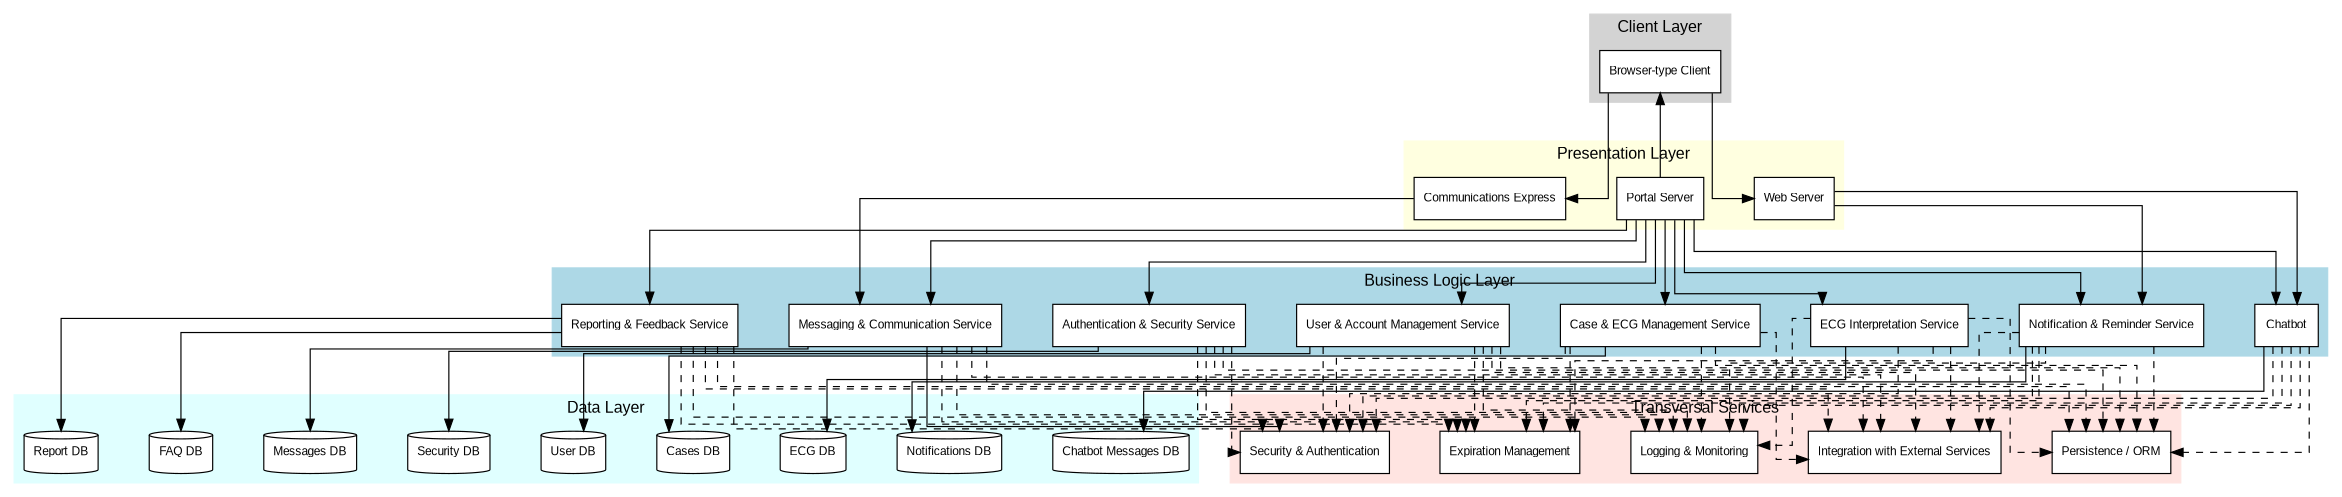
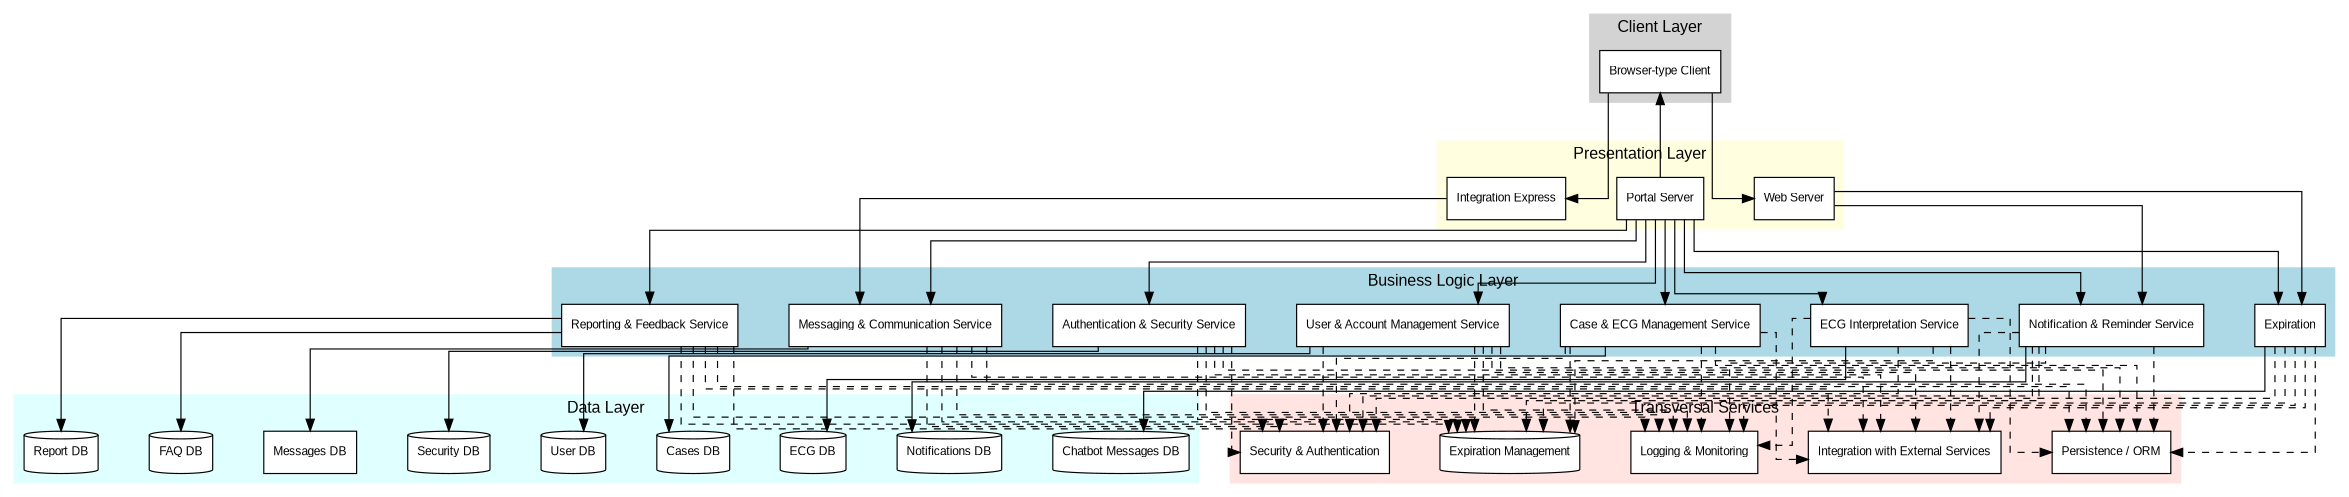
(1490, 199) -> (1506, 199)
(2287, 325) -> (2290, 325)
(1064, 427) -> (1064, 427)
(310, 452) -> (310, 452)
(1510, 452) -> (1510, 452)
